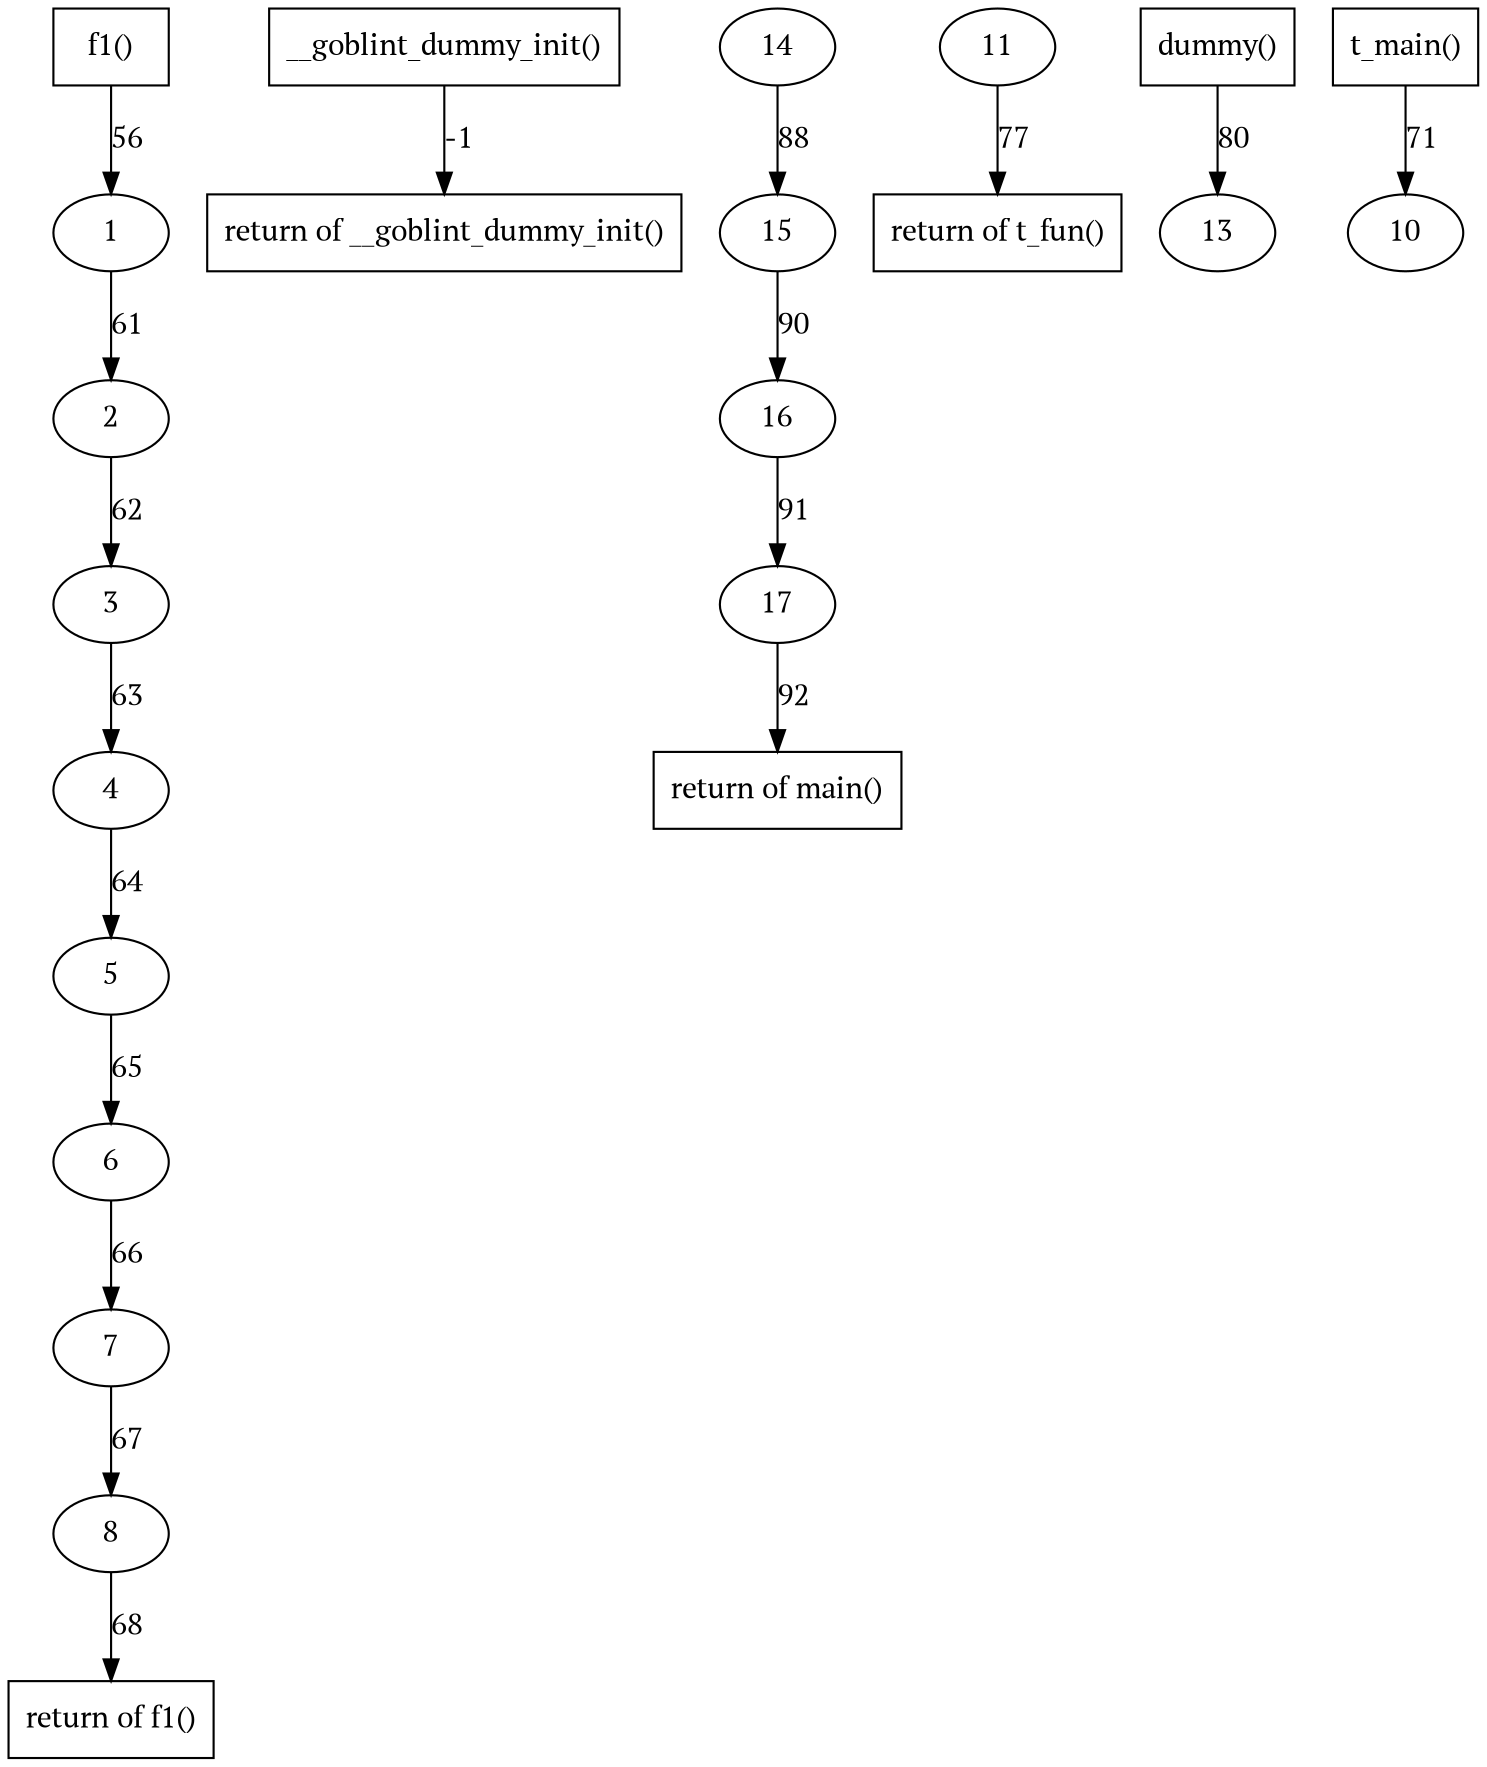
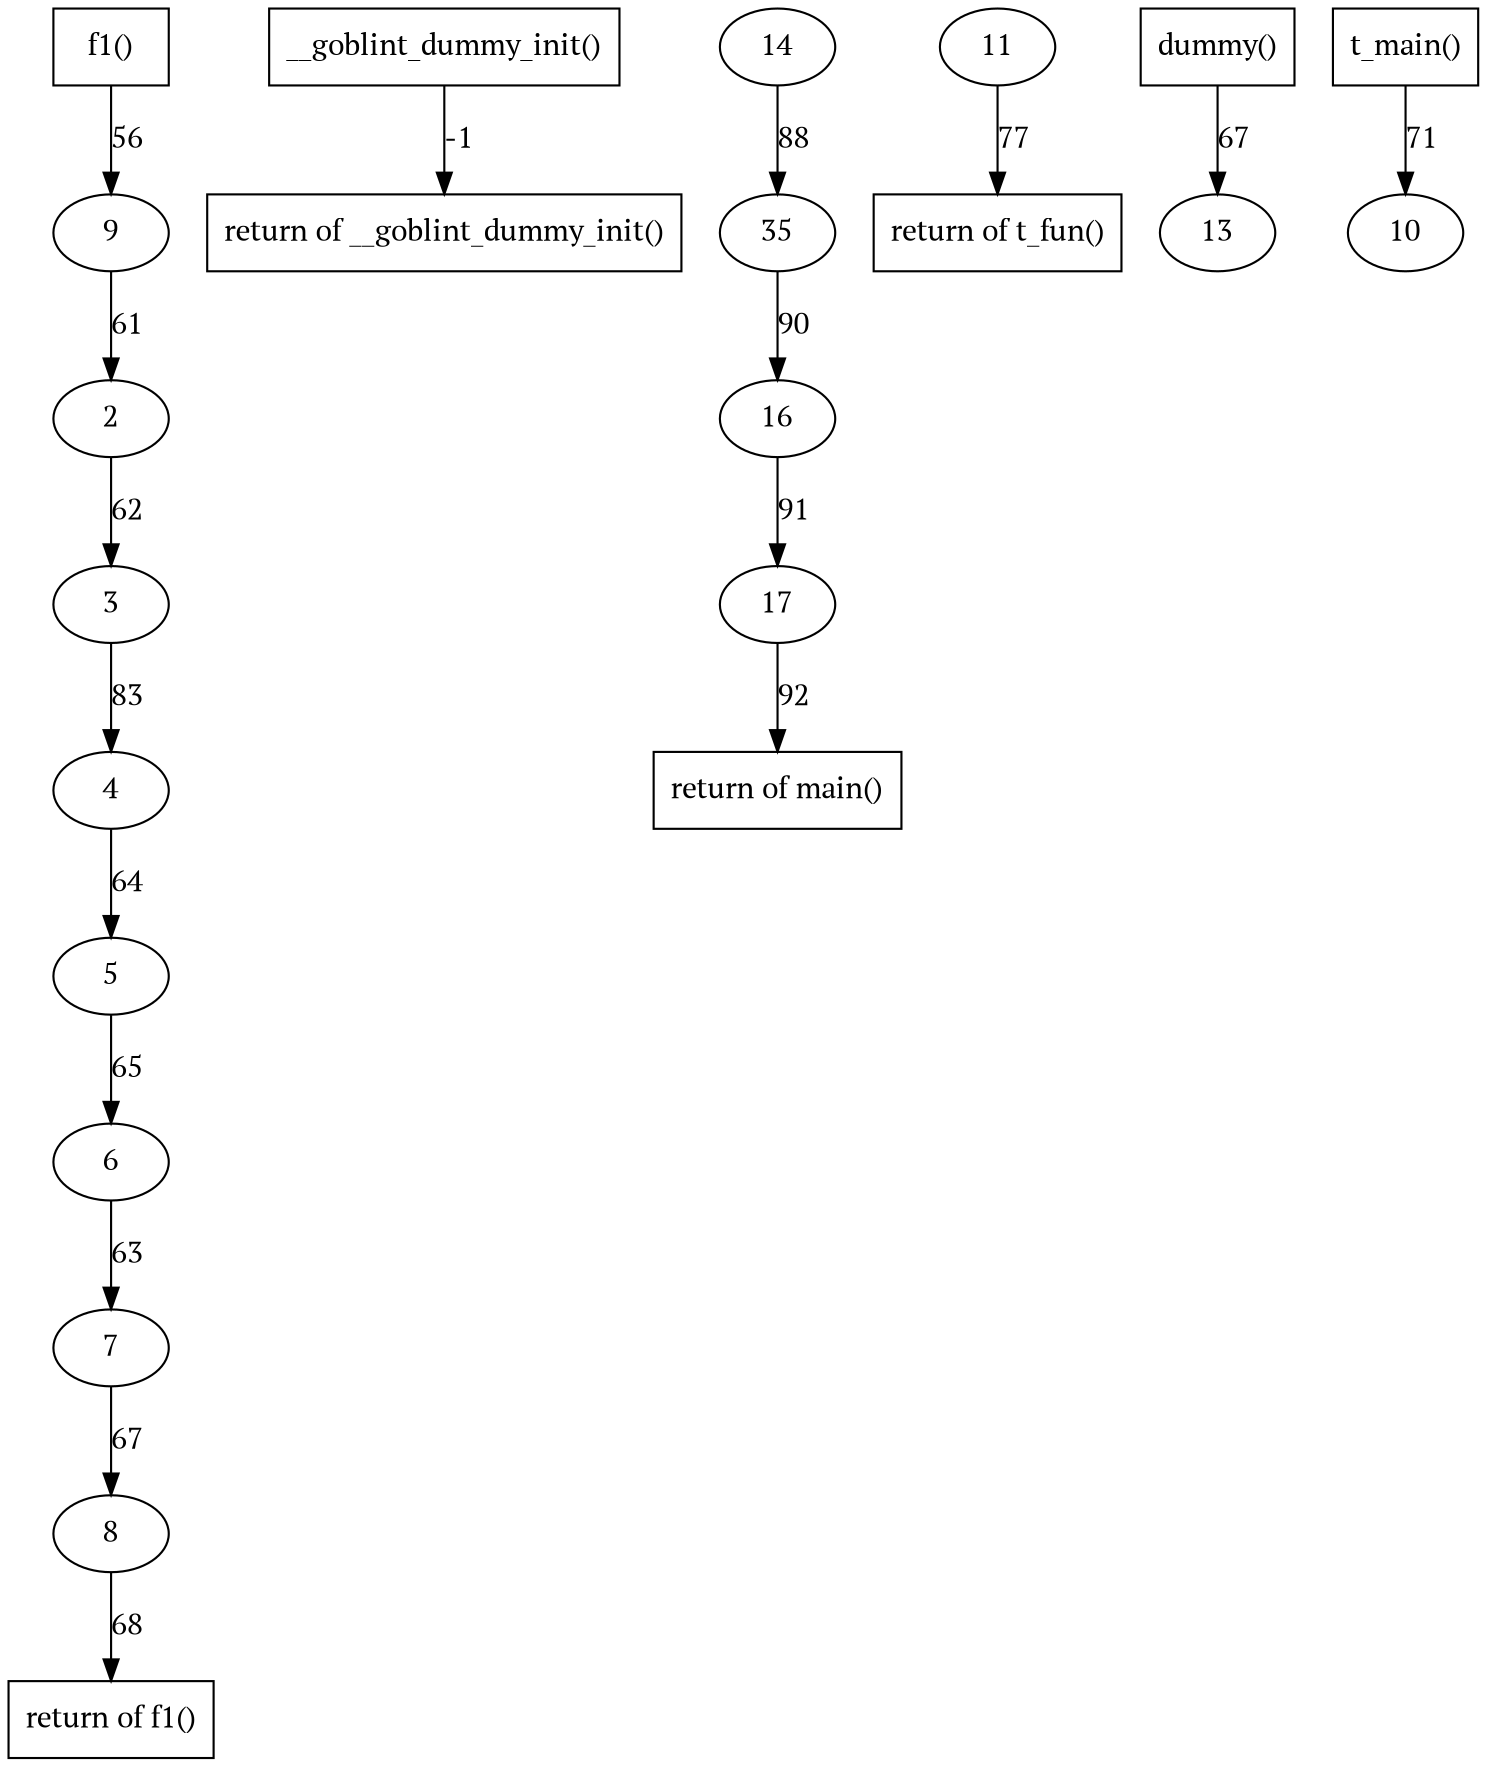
(1235, 140) -> (1235, 140)
(111, 233) -> (111, 233)
(778, 233) -> (778, 233)
(128, 697) -> (128, 697)
(128, 1255) -> (128, 1255)
